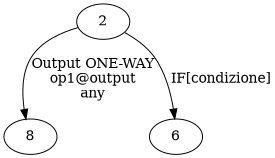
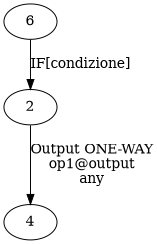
(159, 64) -> (30, 59)
(30, 137) -> (30, 222)
